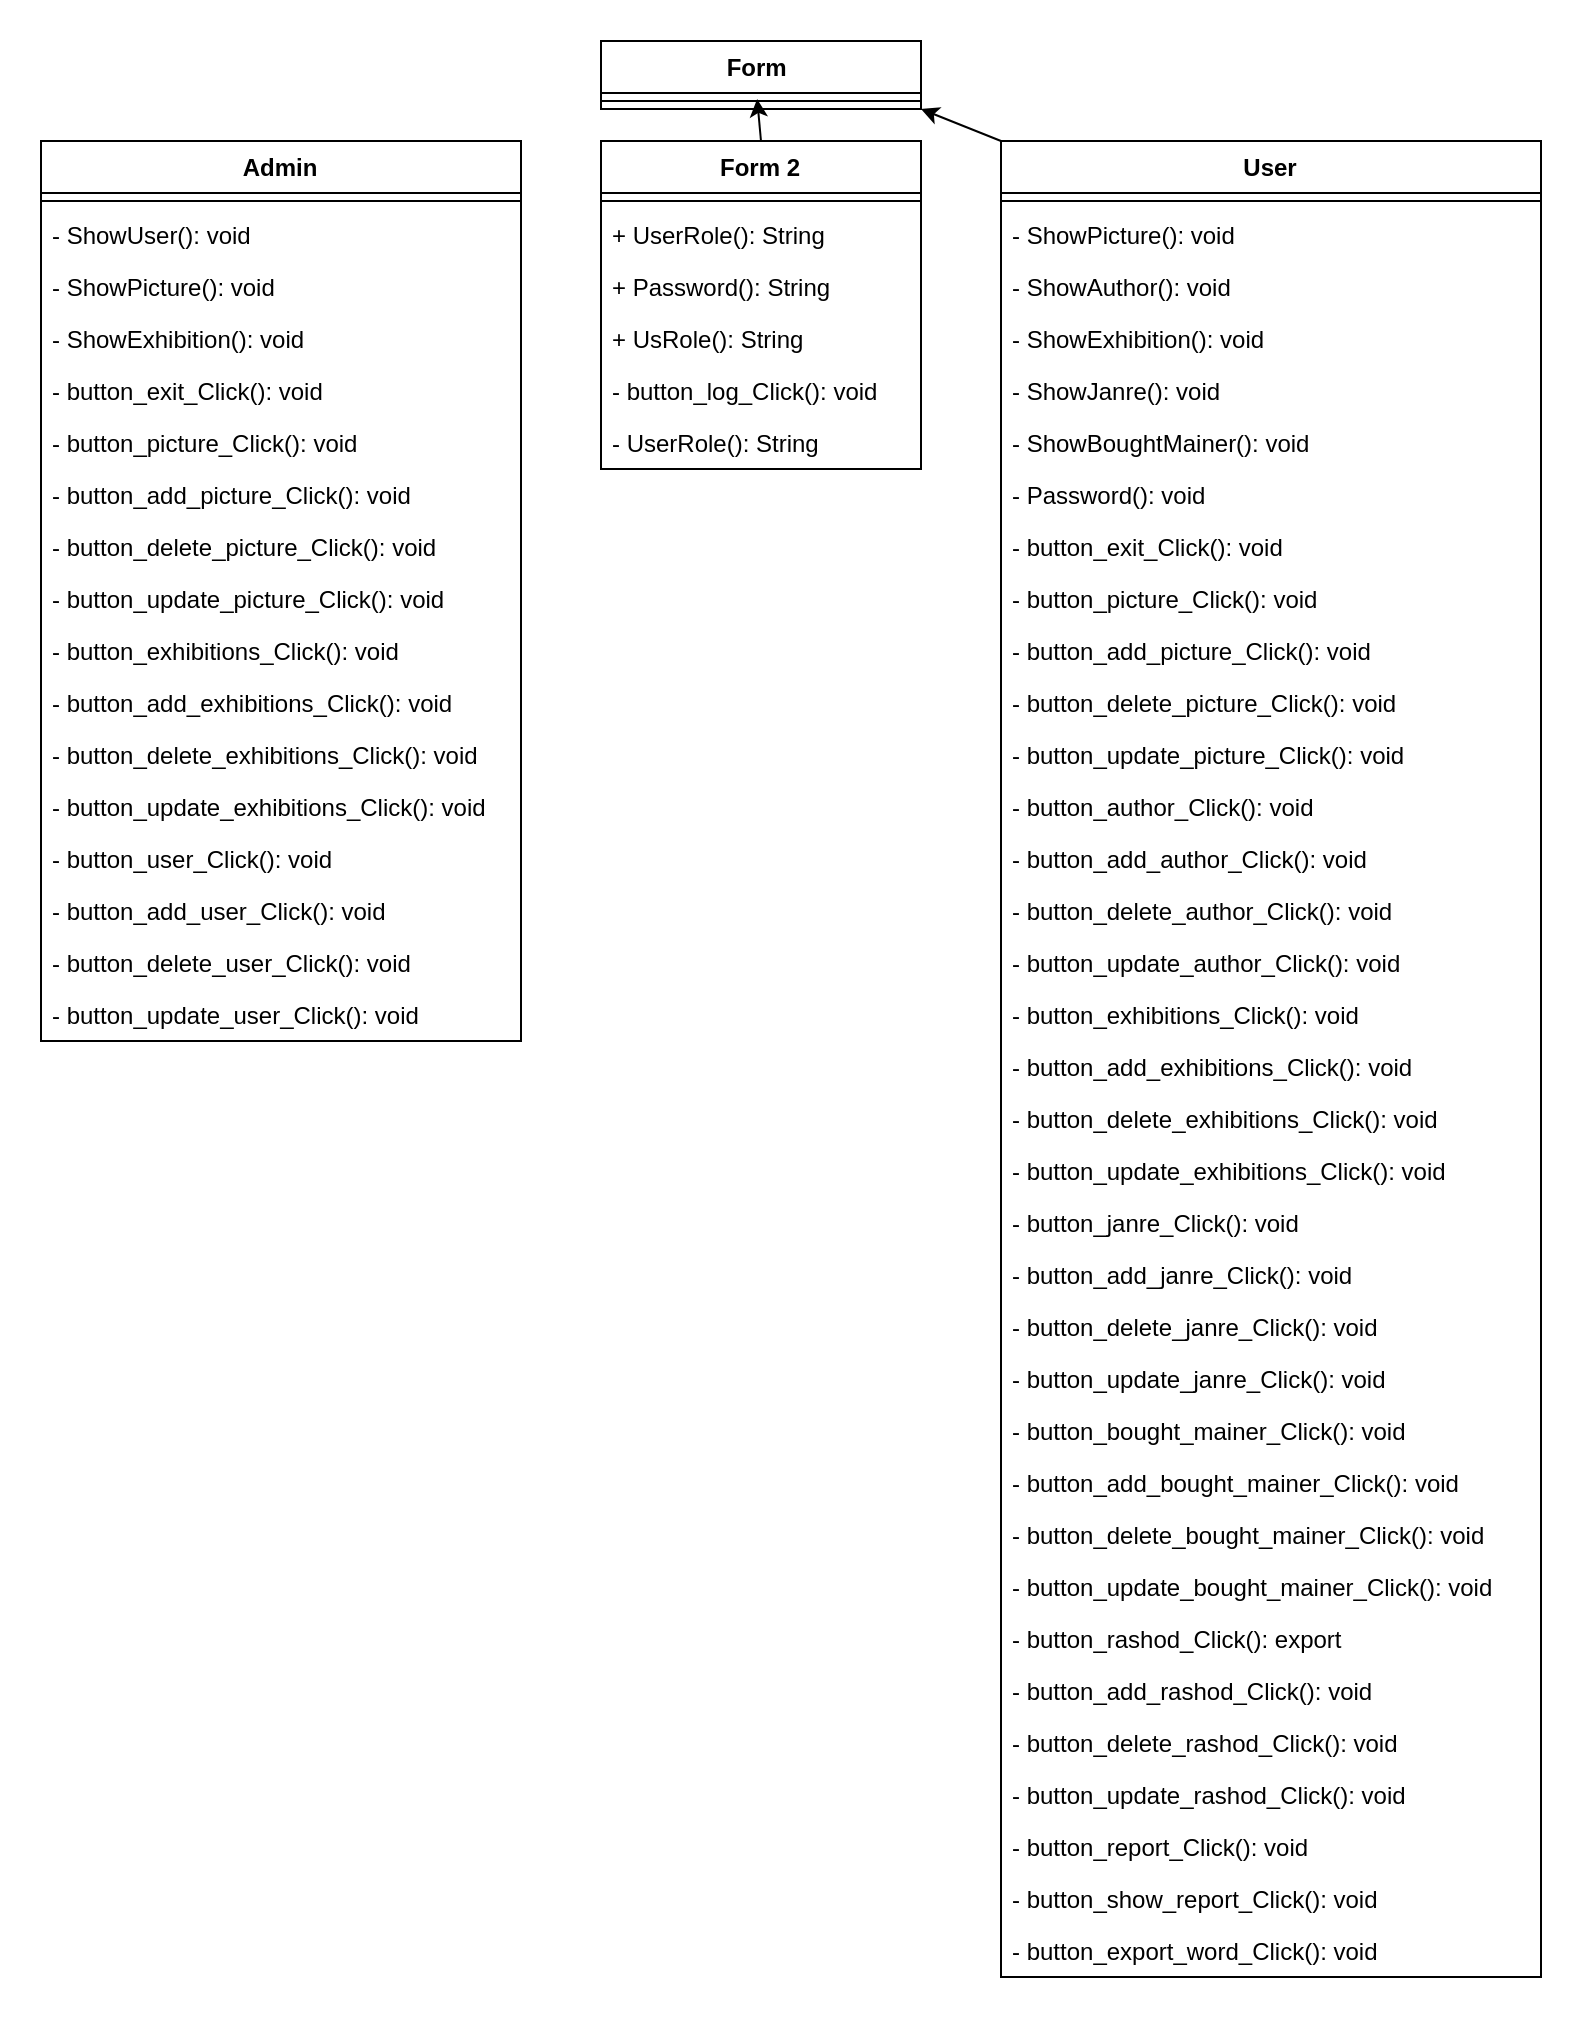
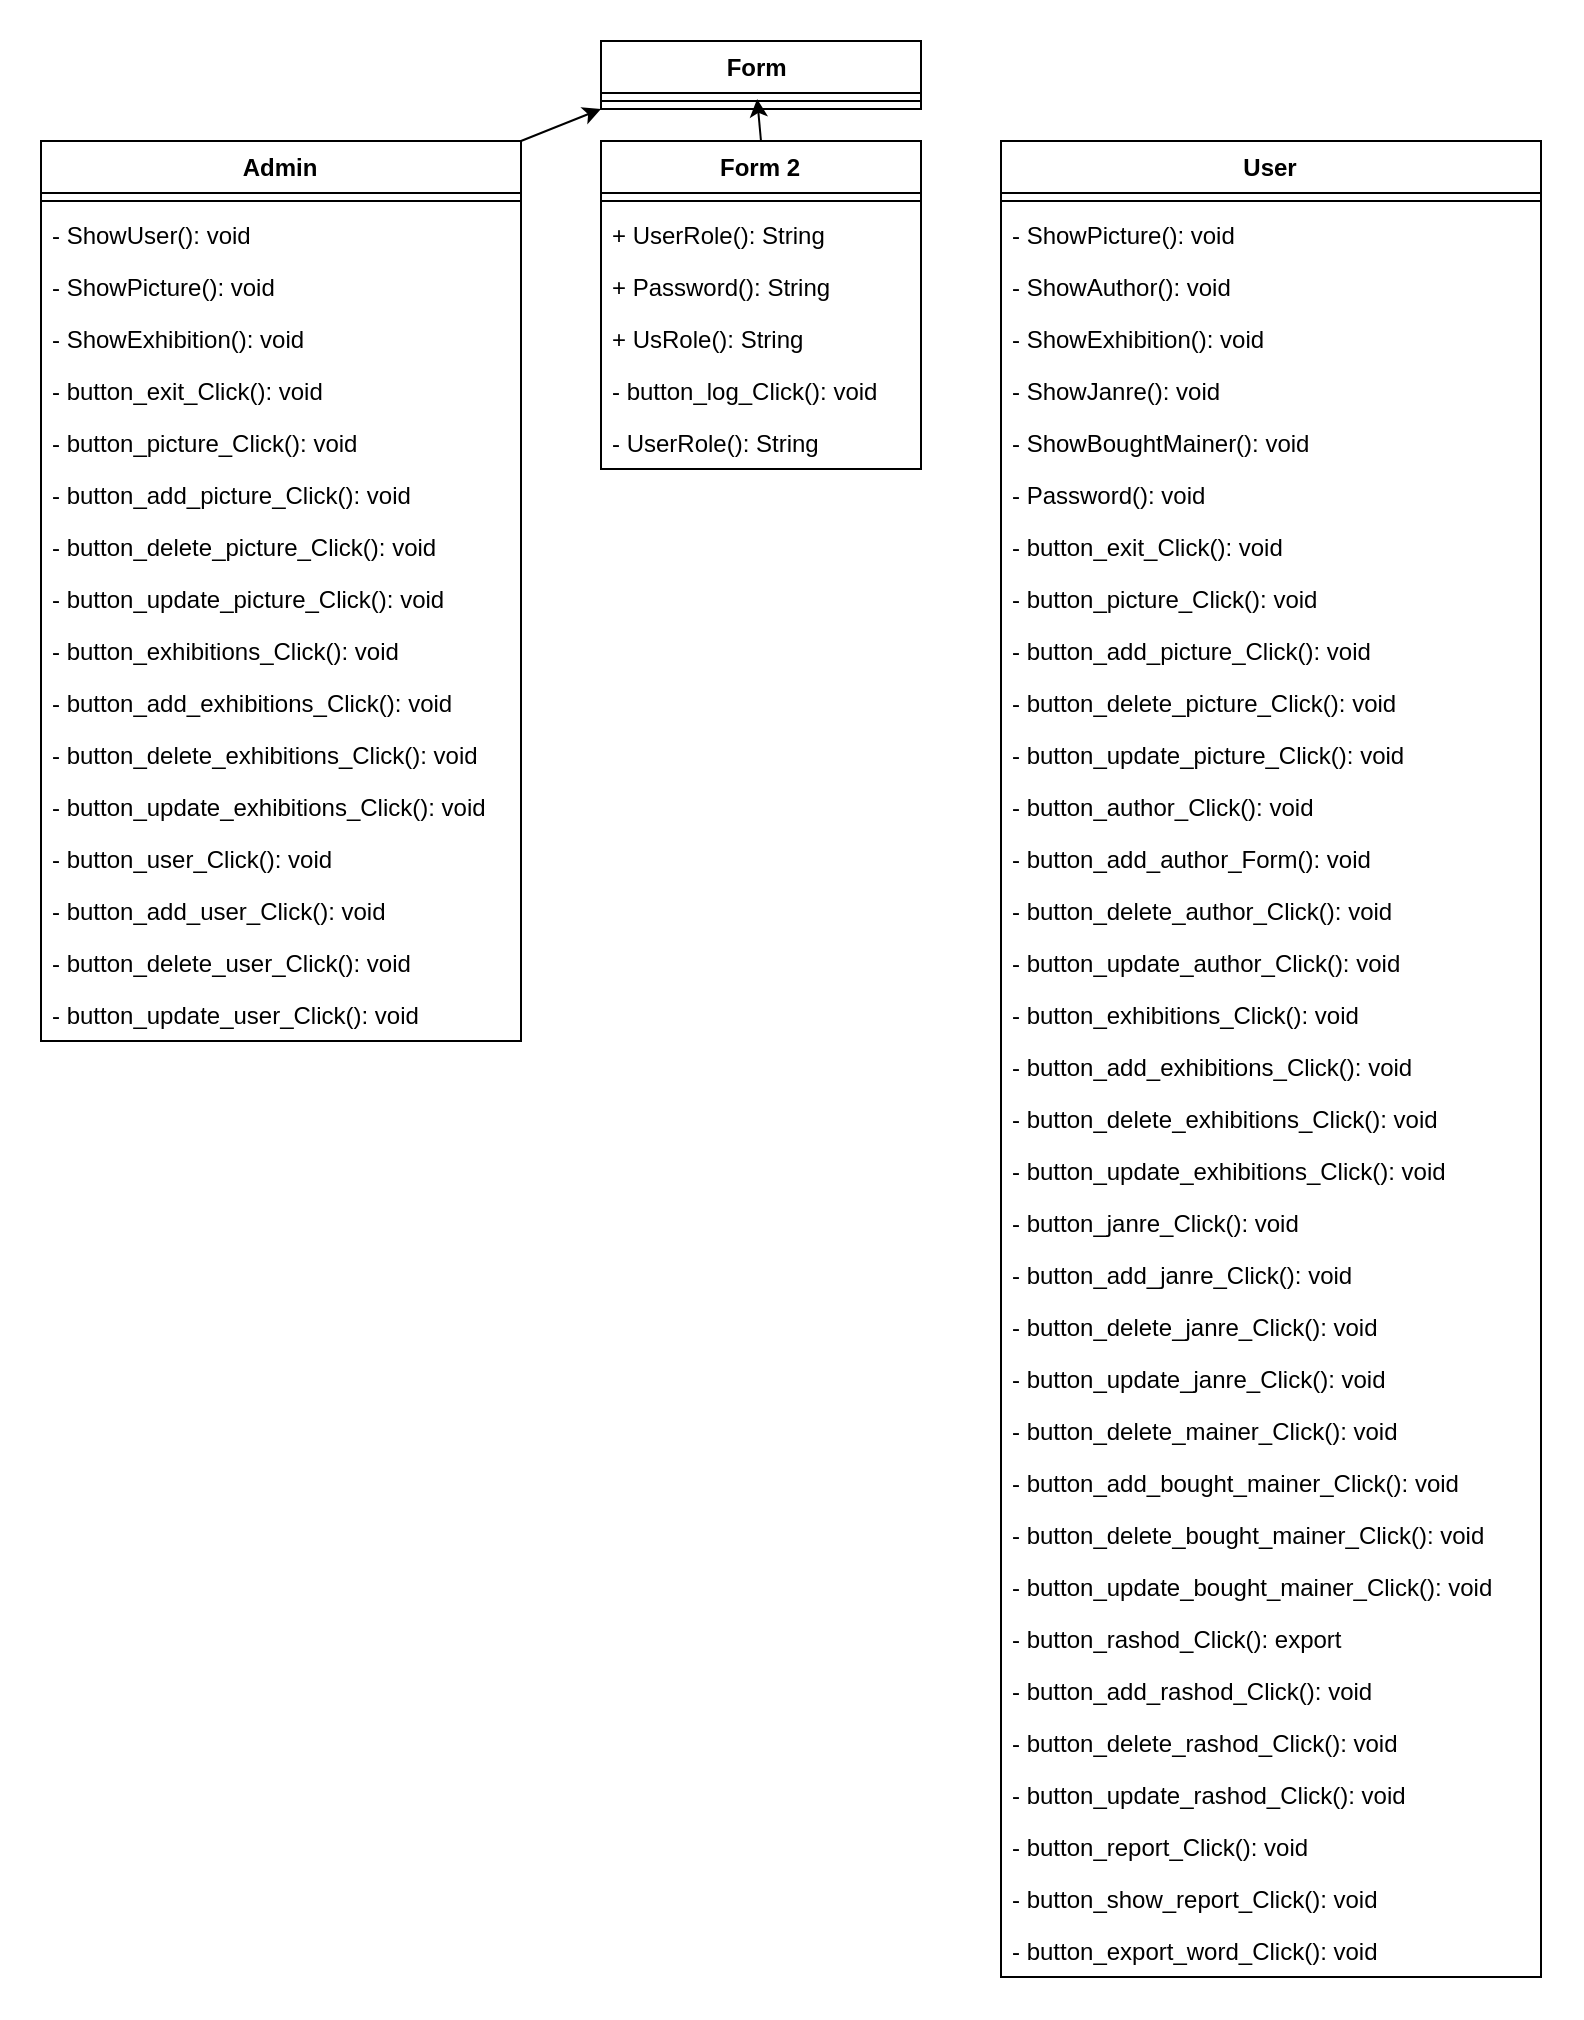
none -> (555, 128)
(967, 128) -> none
(1219, 861) -> (1219, 861)
(1236, 1433) -> (1233, 1433)
